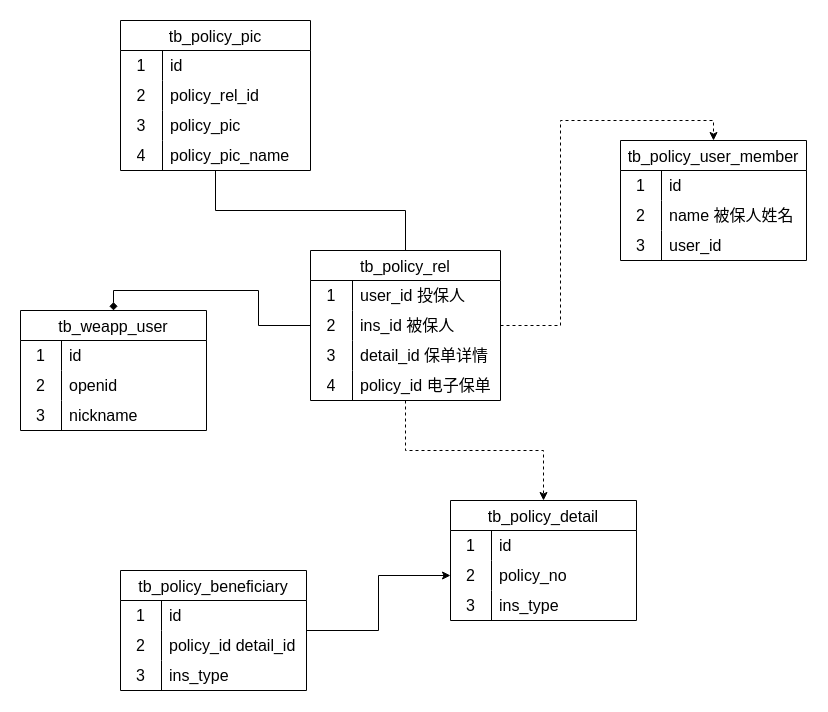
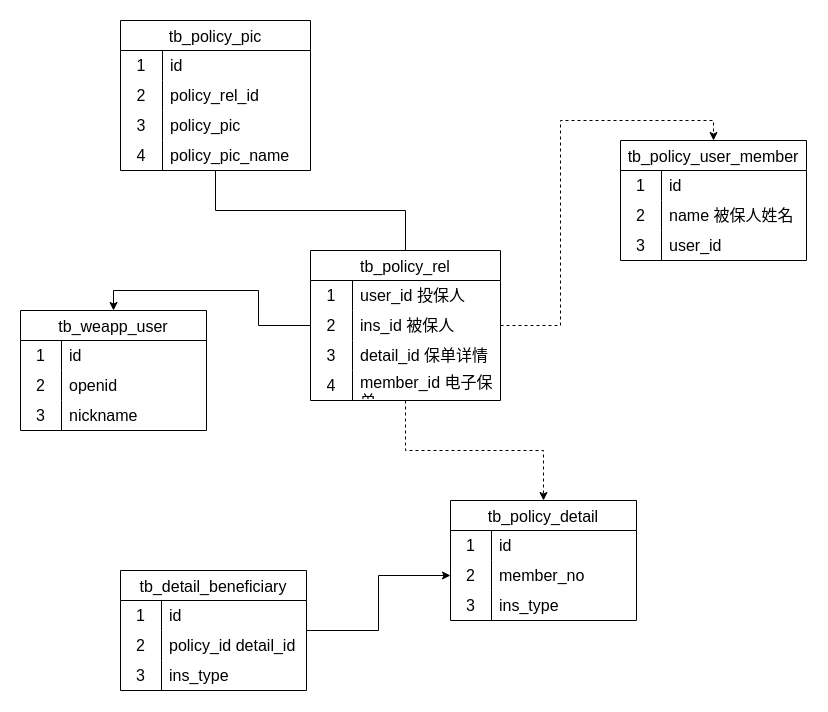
(114, 301) -> (114, 302)
(429, 386) -> (431, 386)
(536, 576) -> (540, 576)
(213, 587) -> (213, 587)
